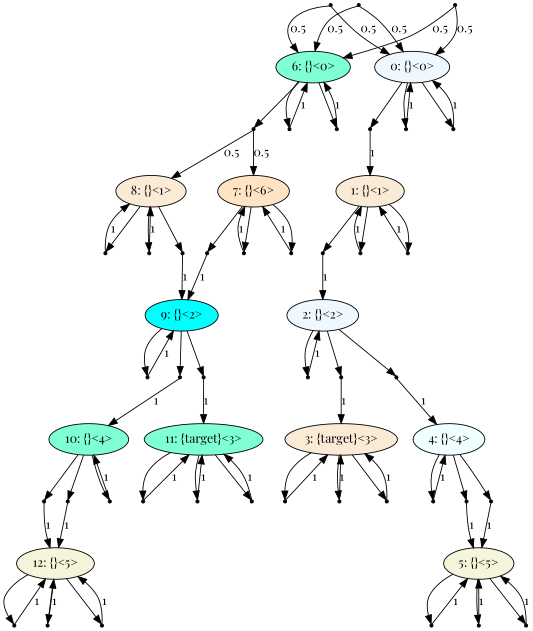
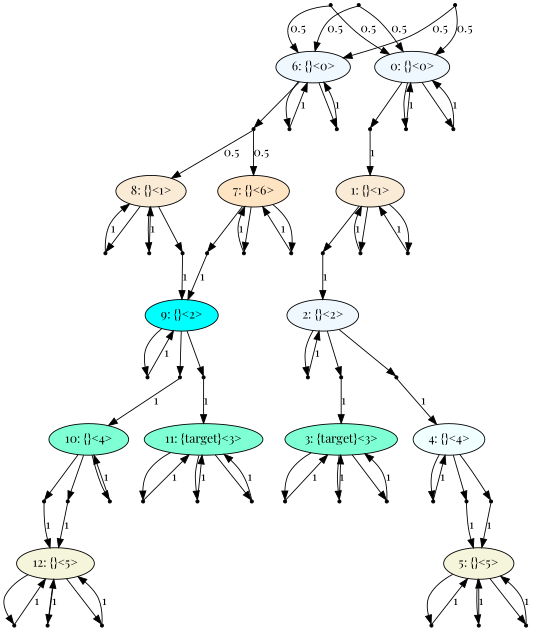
(313, 67) -> (313, 67)
(341, 439) -> (341, 439)
